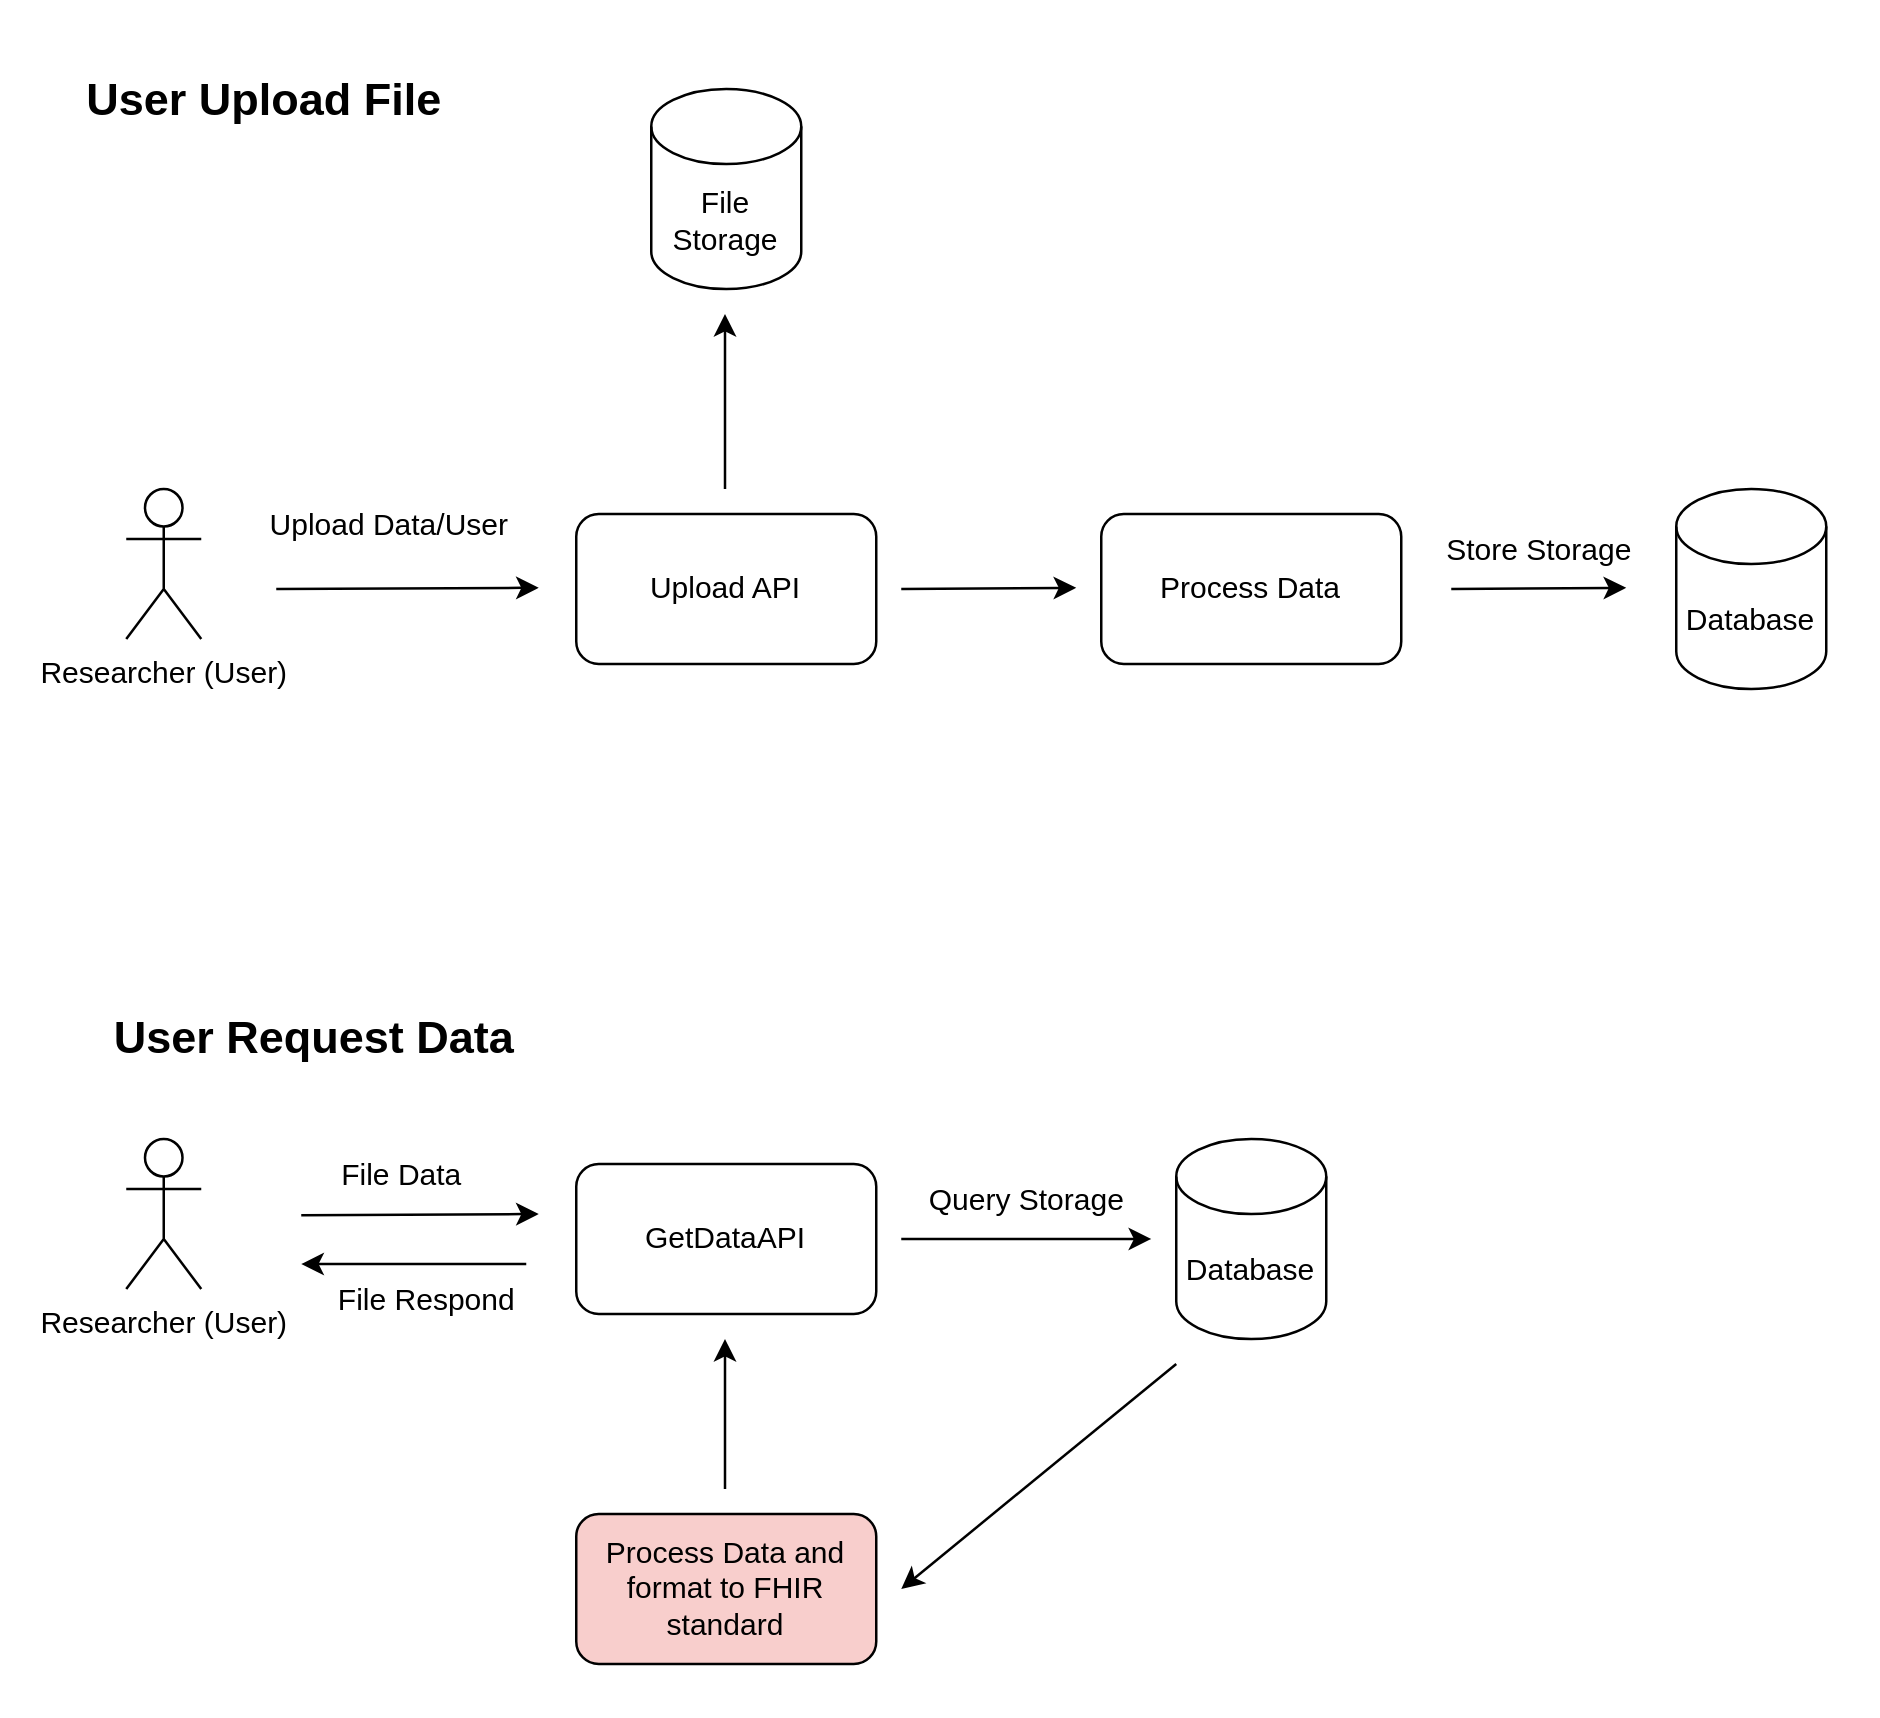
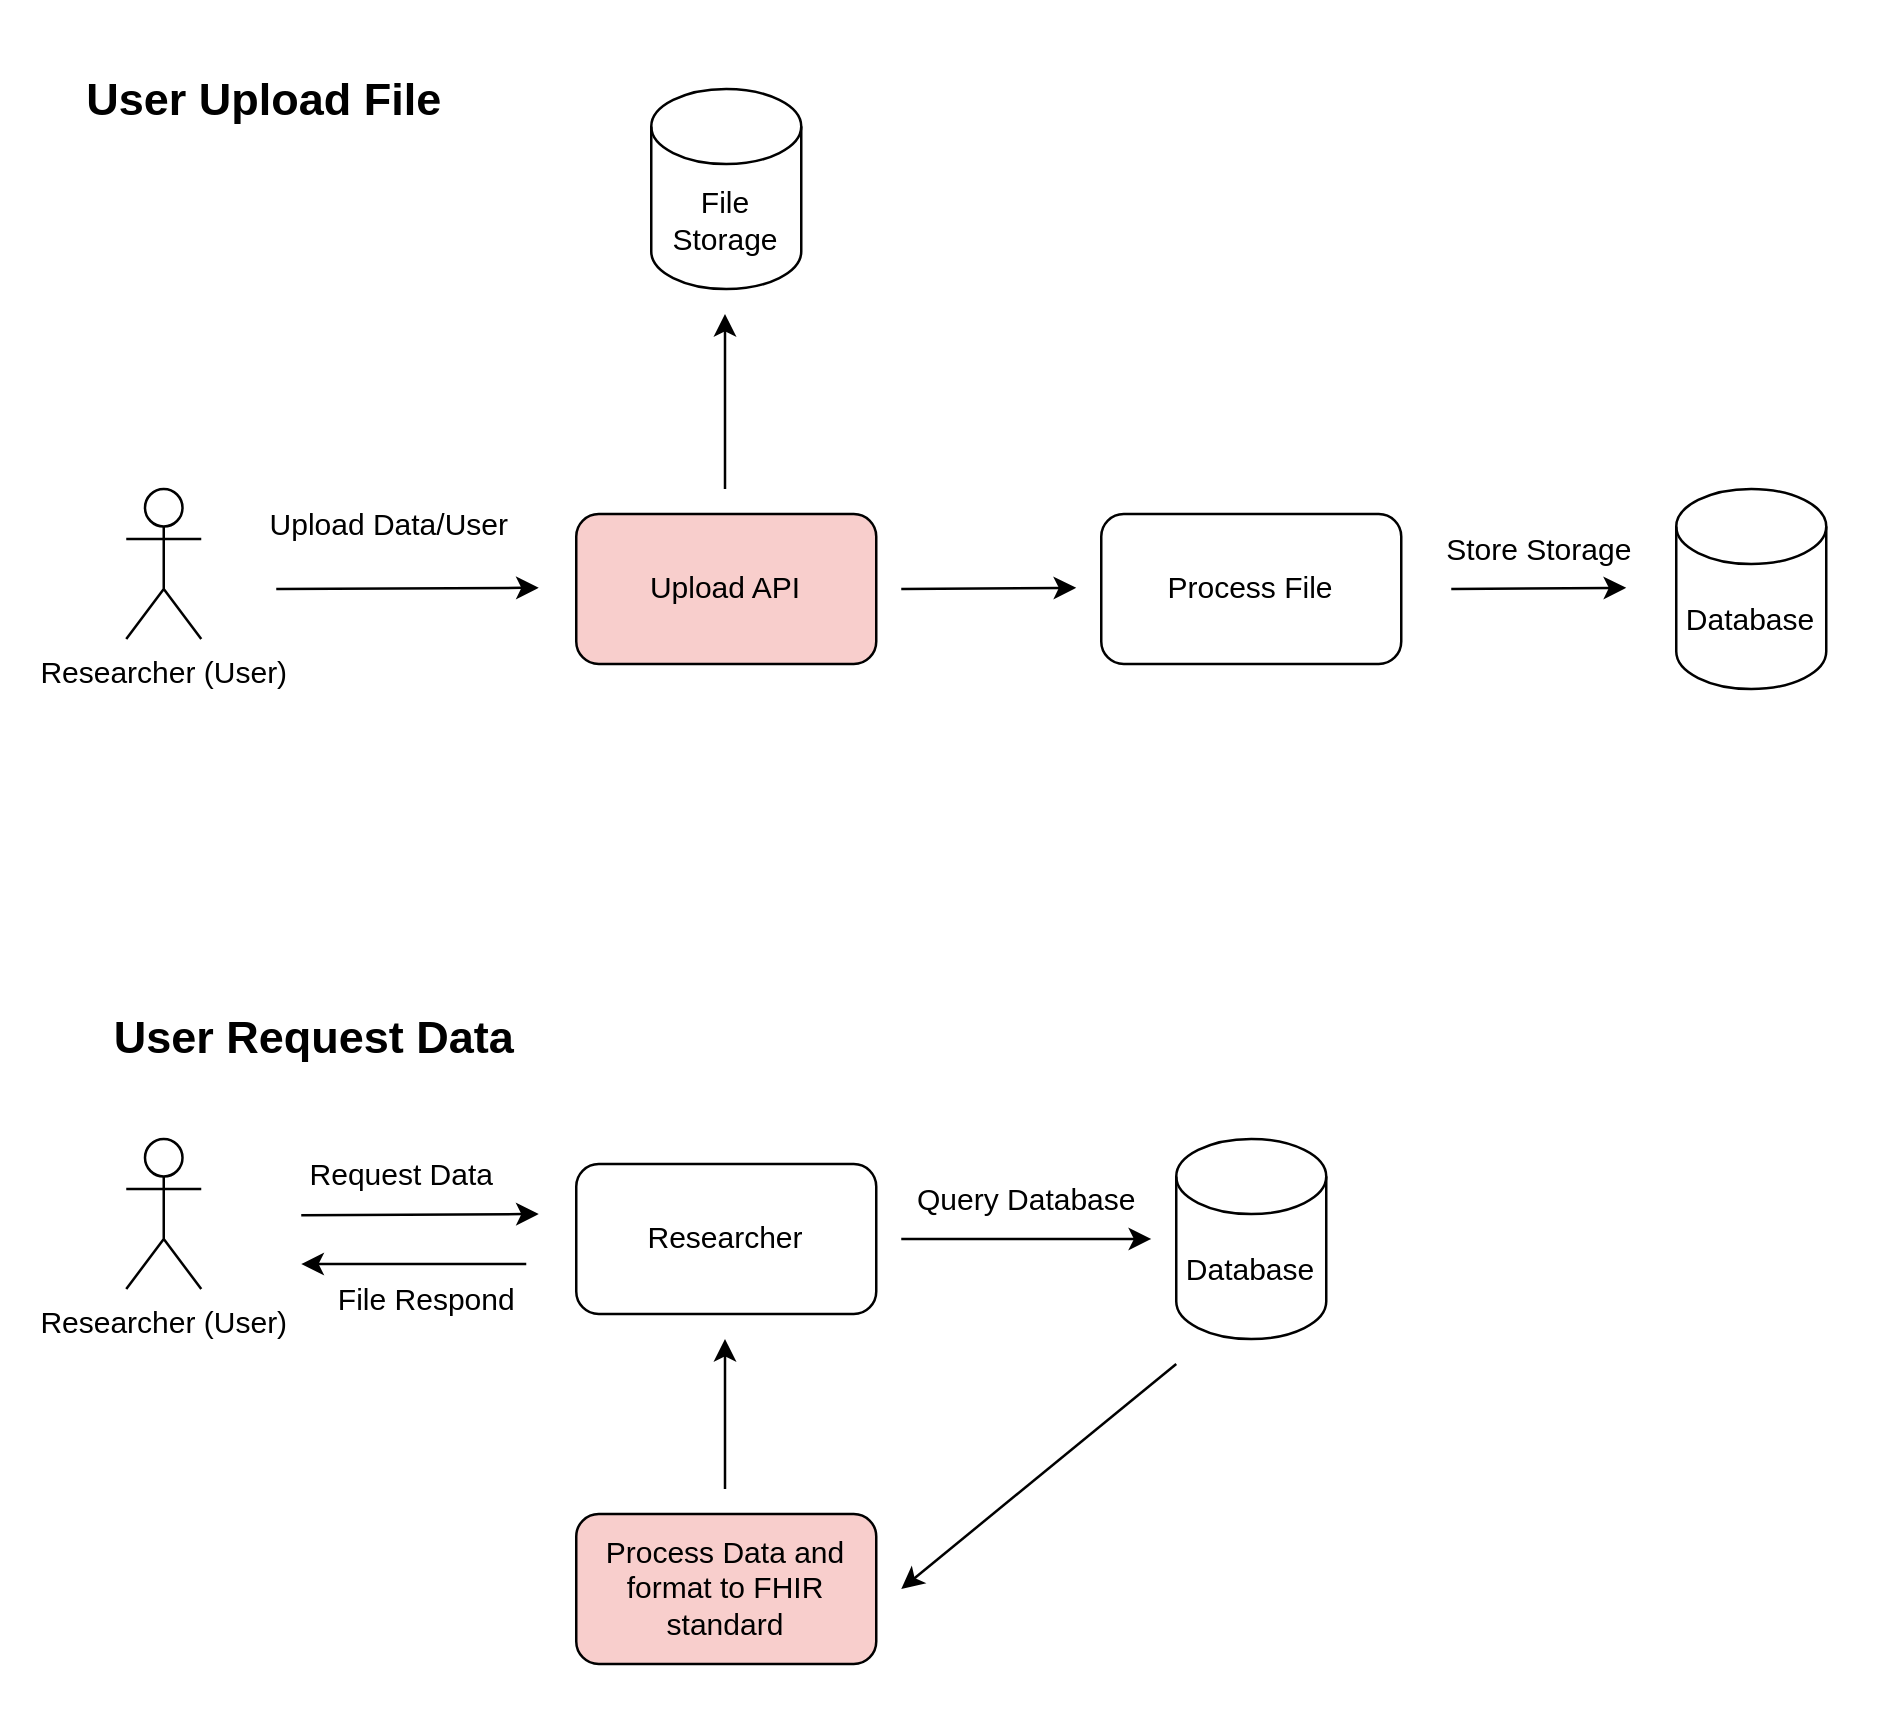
(726, 589) -> (726, 589)
(1251, 589) -> (1251, 589)
(403, 1176) -> (403, 1176)
(1028, 1201) -> (1028, 1201)
(726, 1239) -> (726, 1239)
